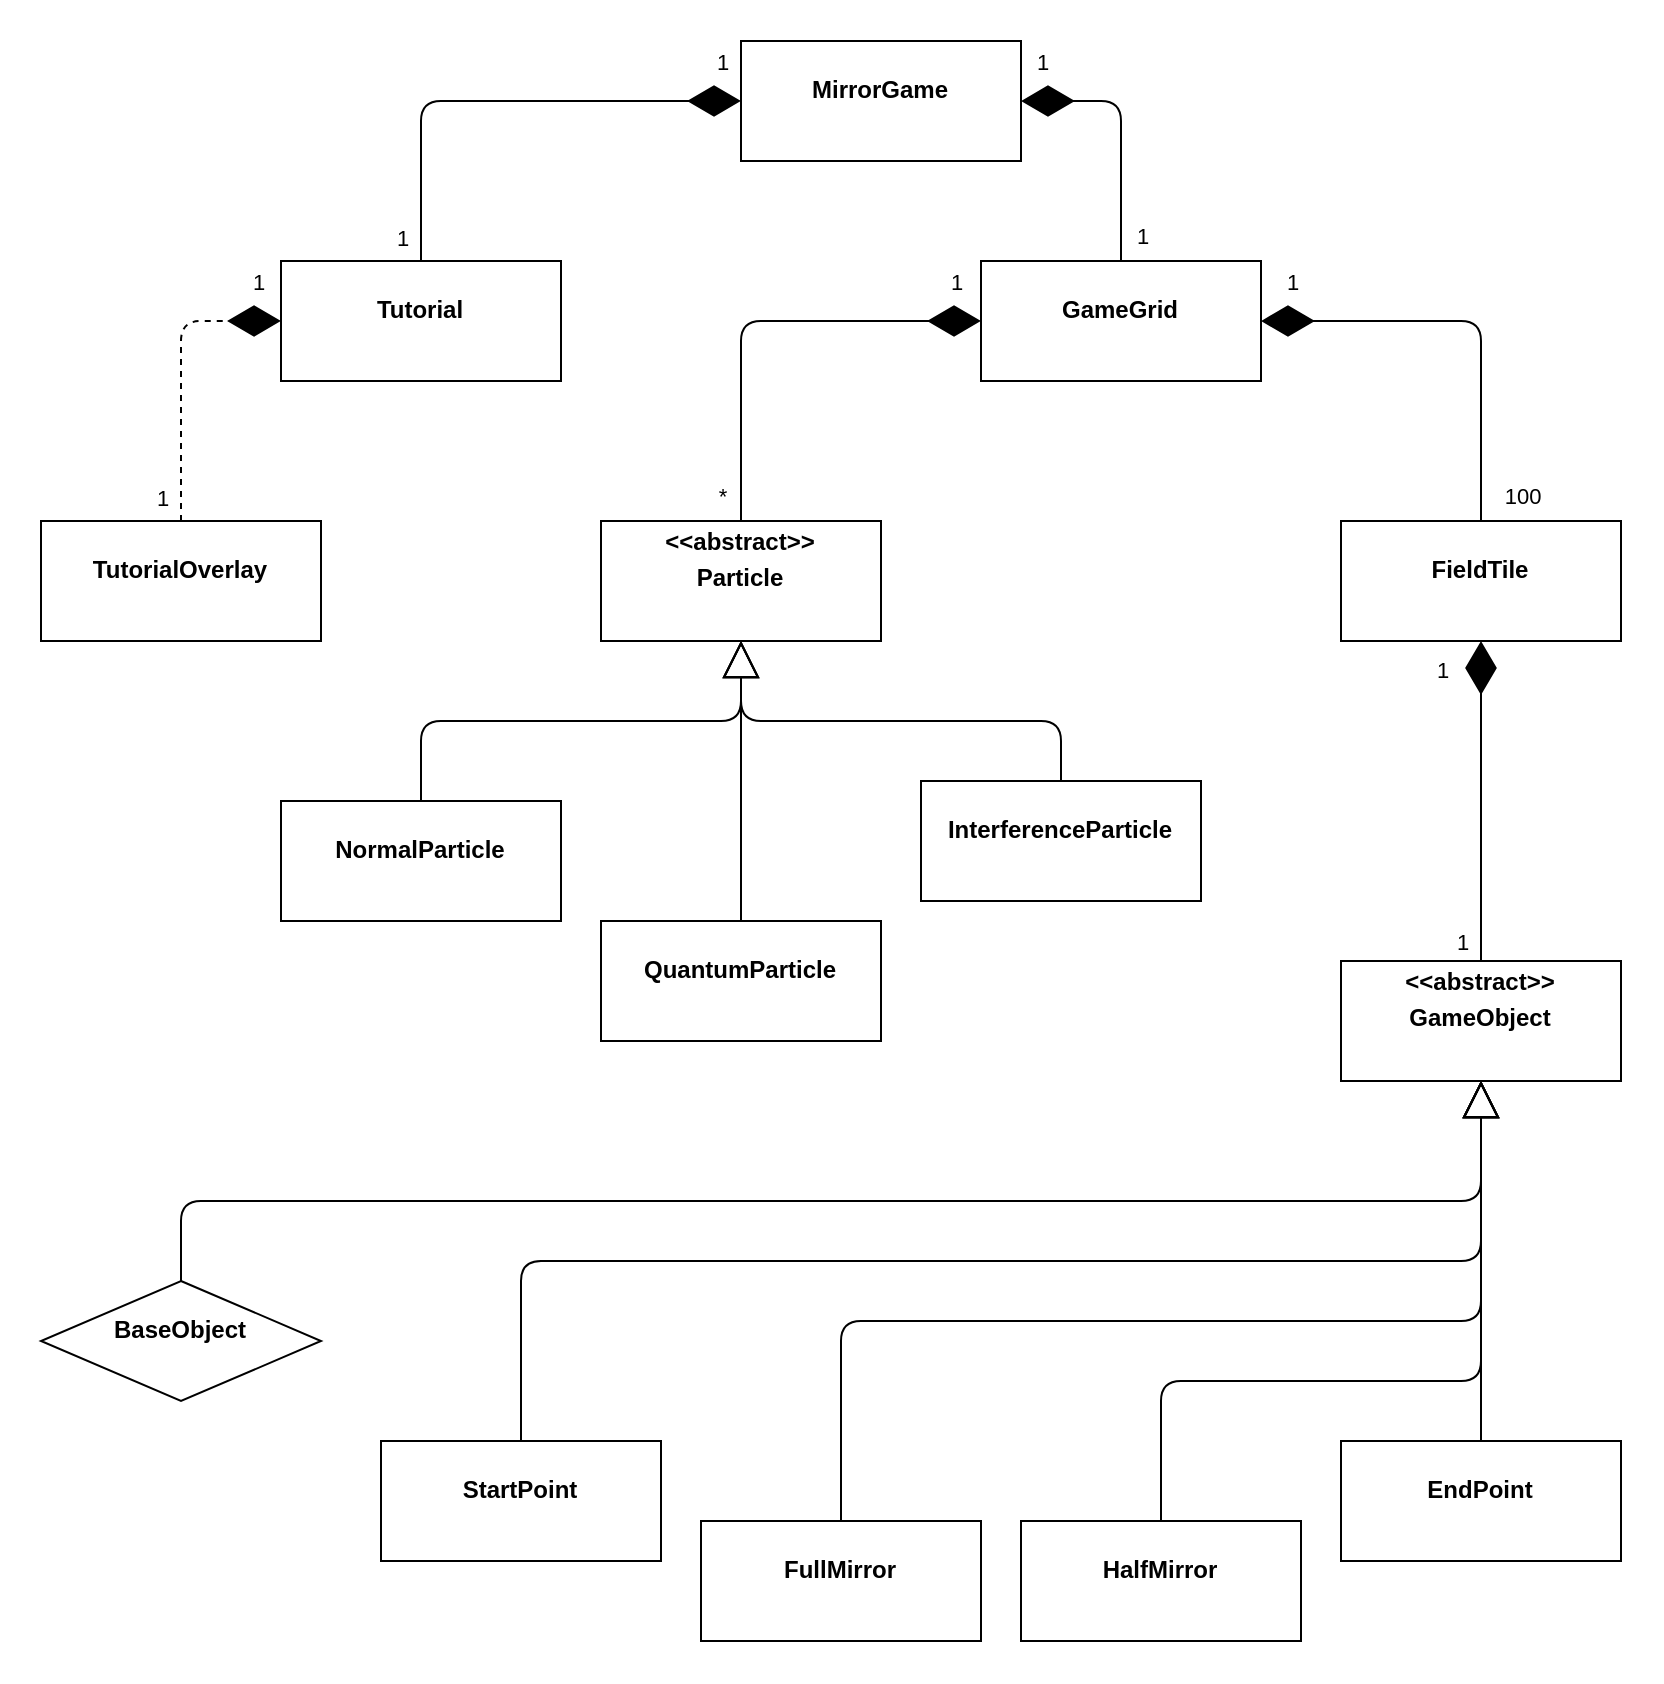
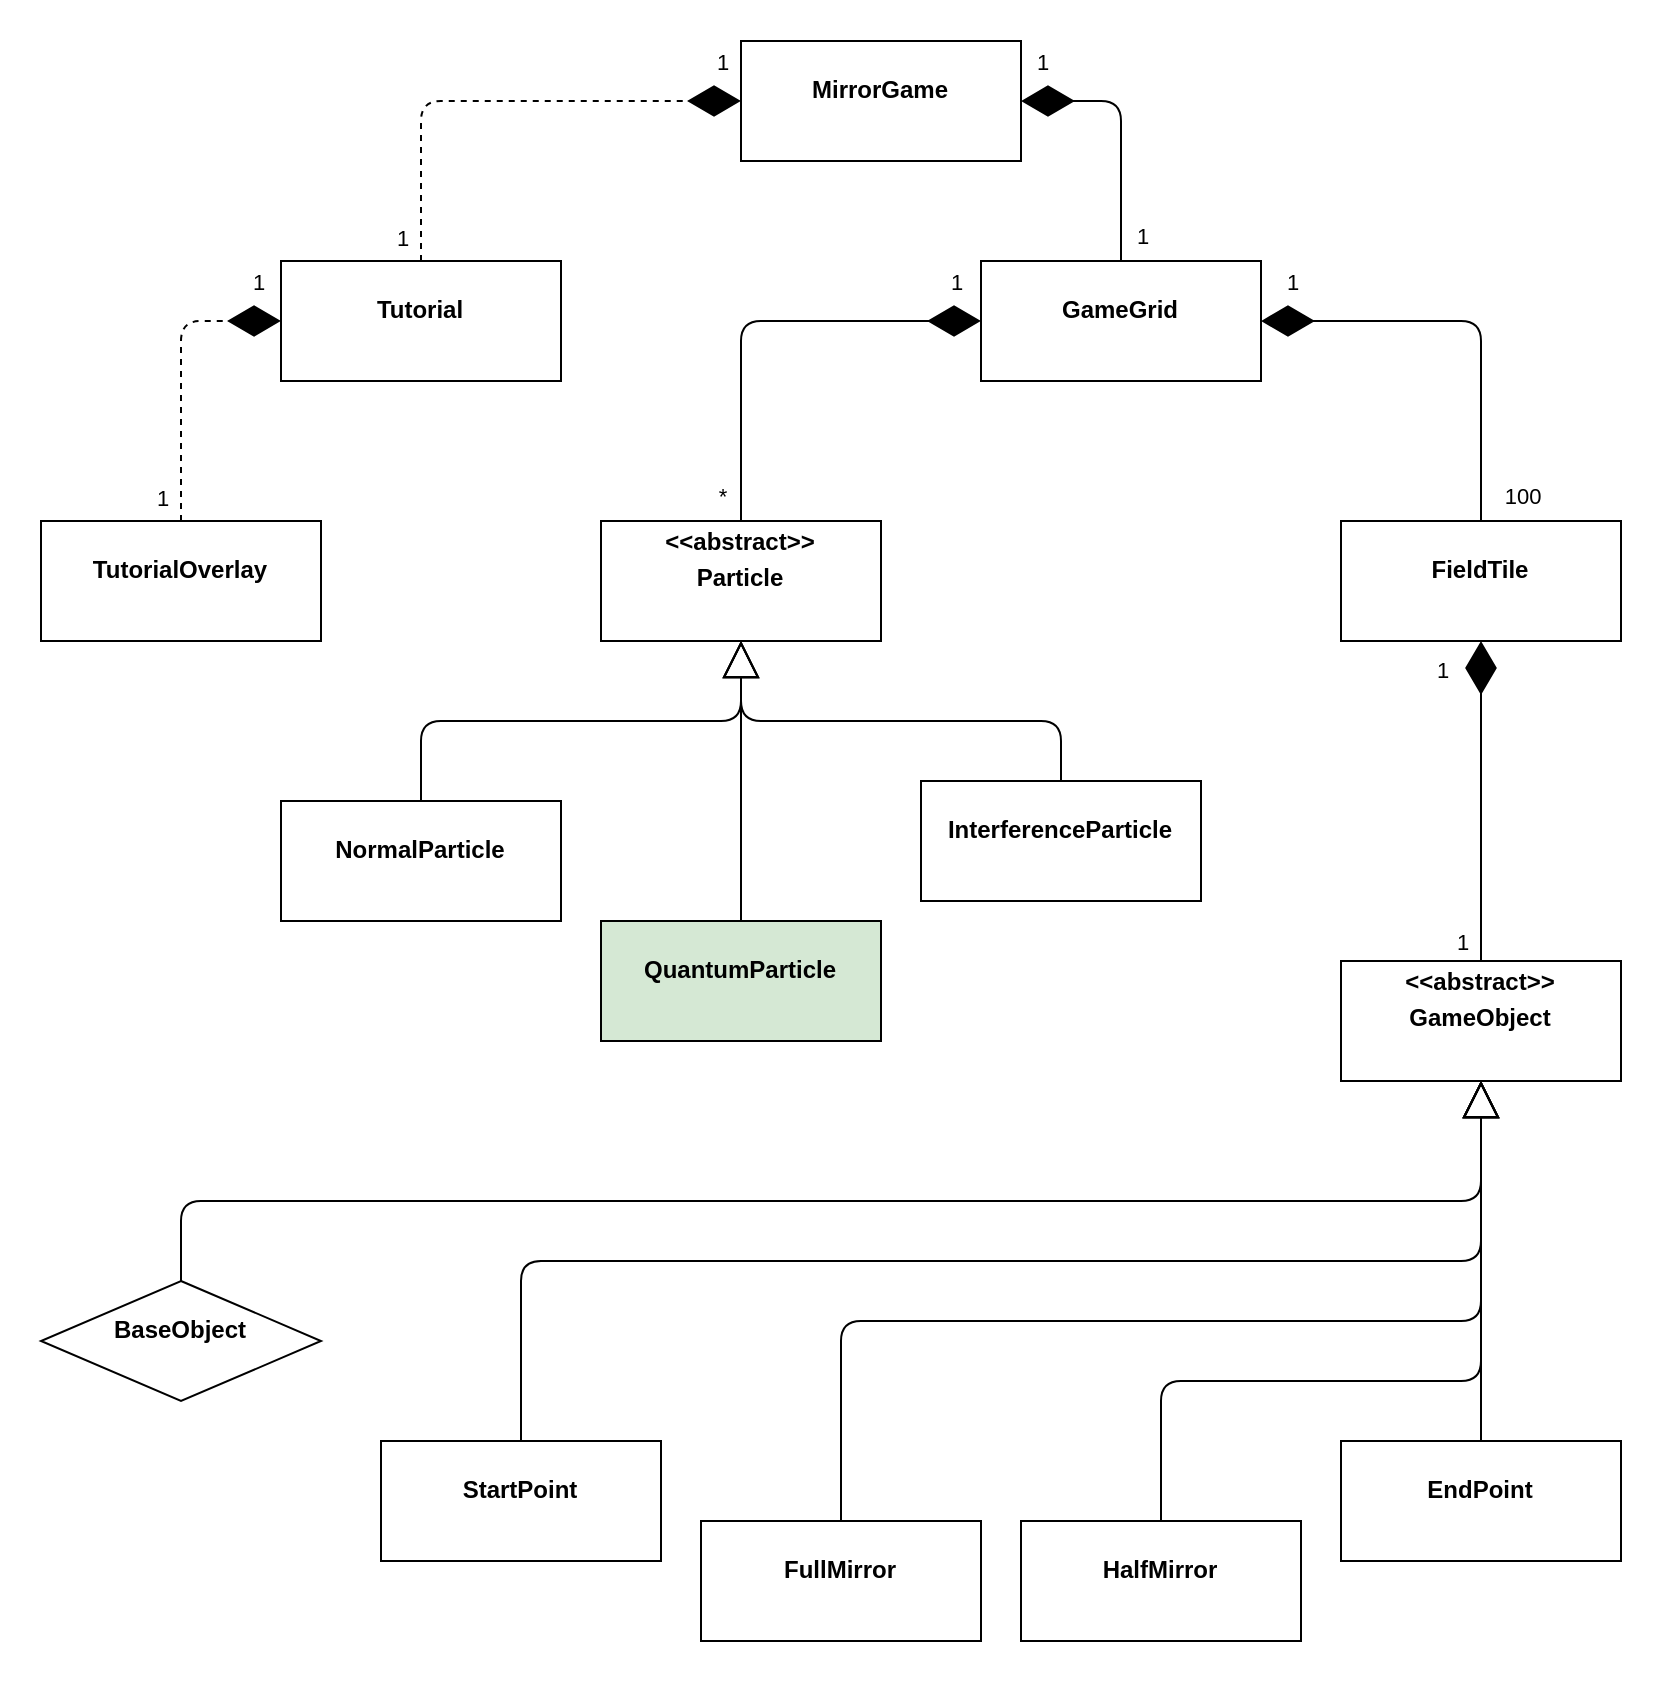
(484, 101) -> (484, 101)
(741, 981) -> (741, 981)
